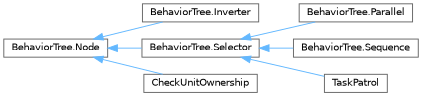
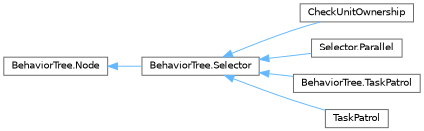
(201, 13) -> none
(356, 13) -> (357, 48)
(356, 48) -> (357, 83)
(133, 67) -> (276, 36)
